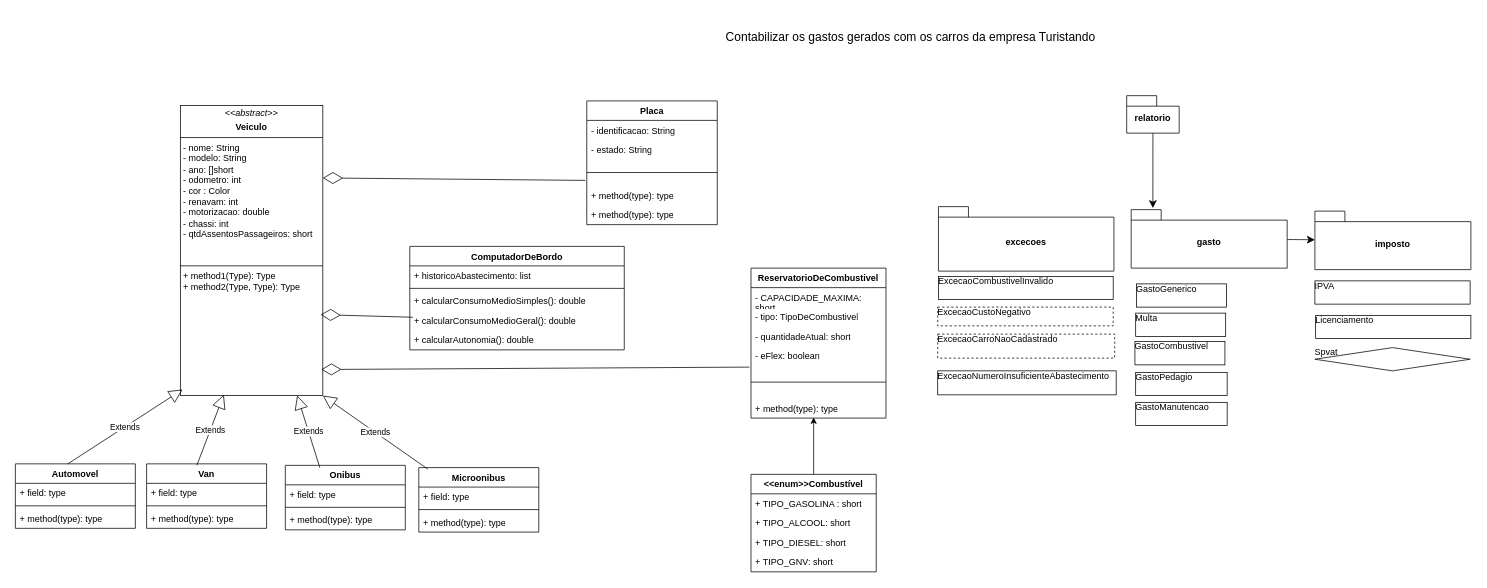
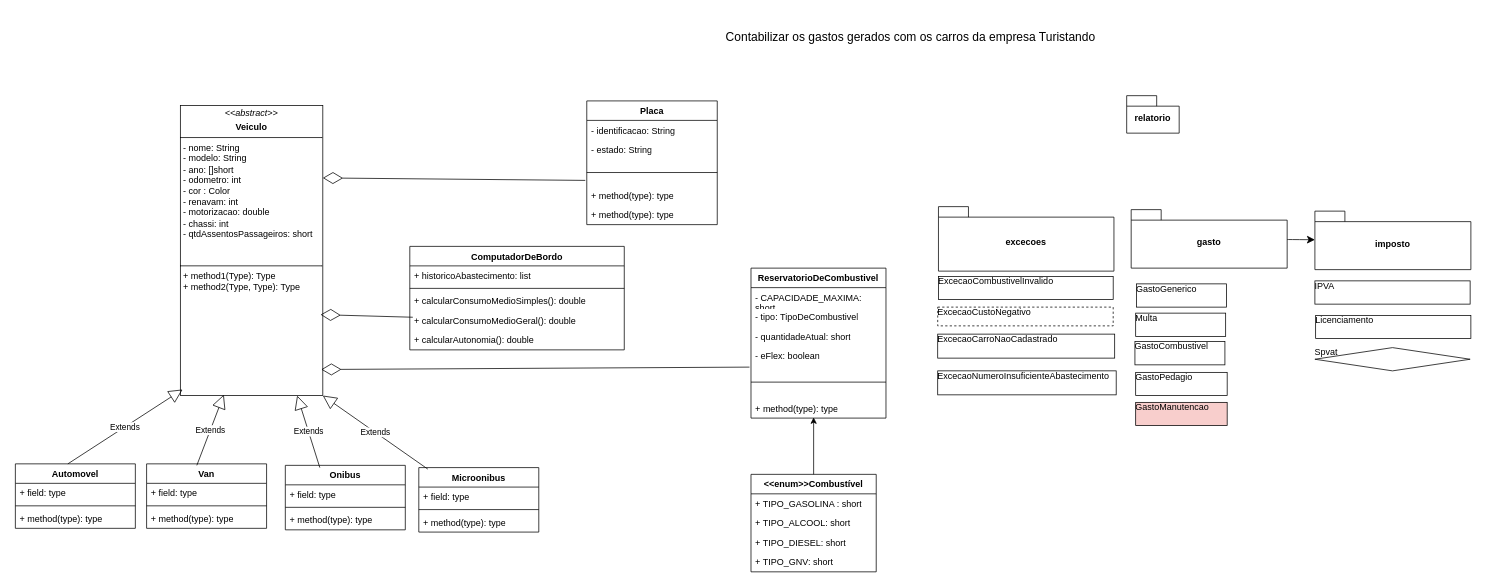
(1153, 200) -> none
(1026, 346) -> (1026, 346)
(1182, 414) -> (1182, 414)
